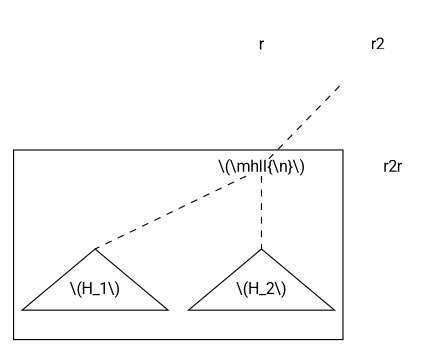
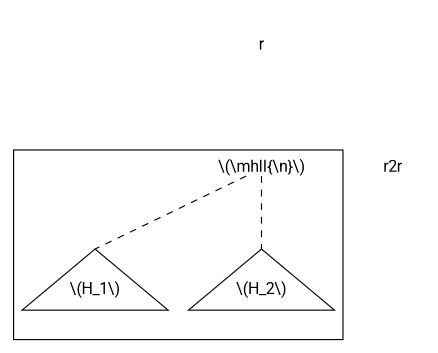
(378, 45) -> none
